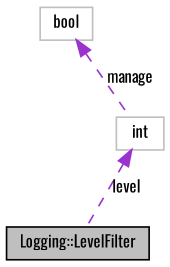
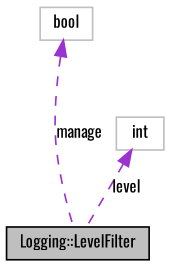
(108, 86) -> (56, 143)
